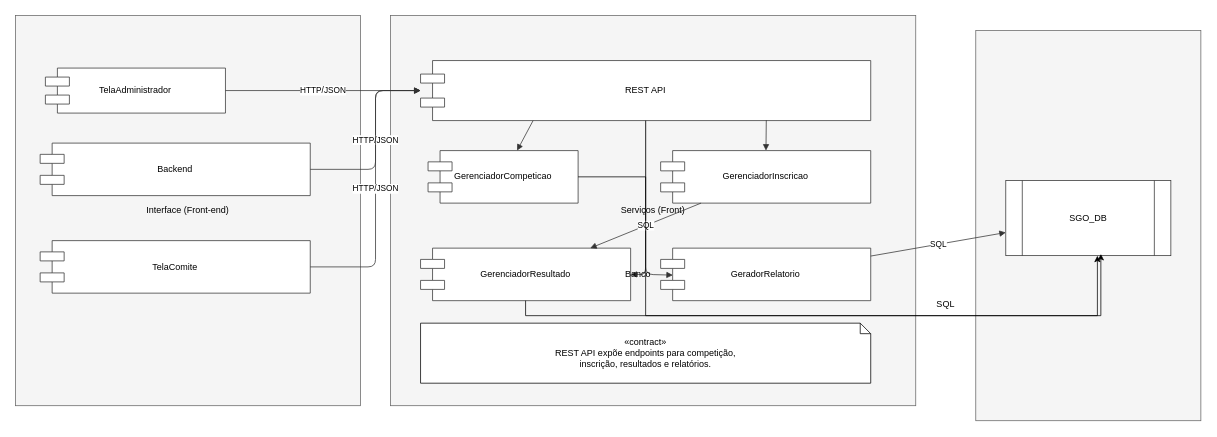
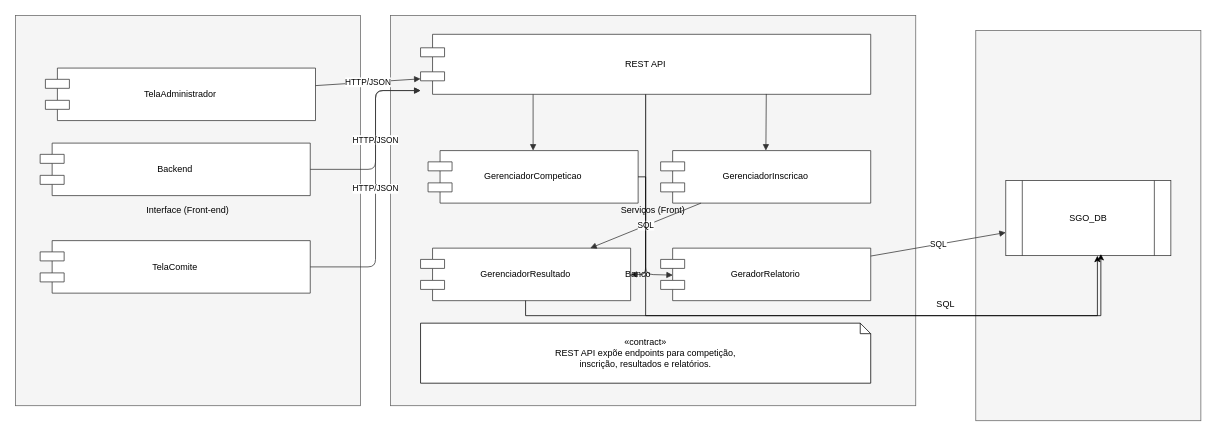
(135, 90) -> (180, 94)
(645, 90) -> (645, 64)
(503, 177) -> (533, 177)
